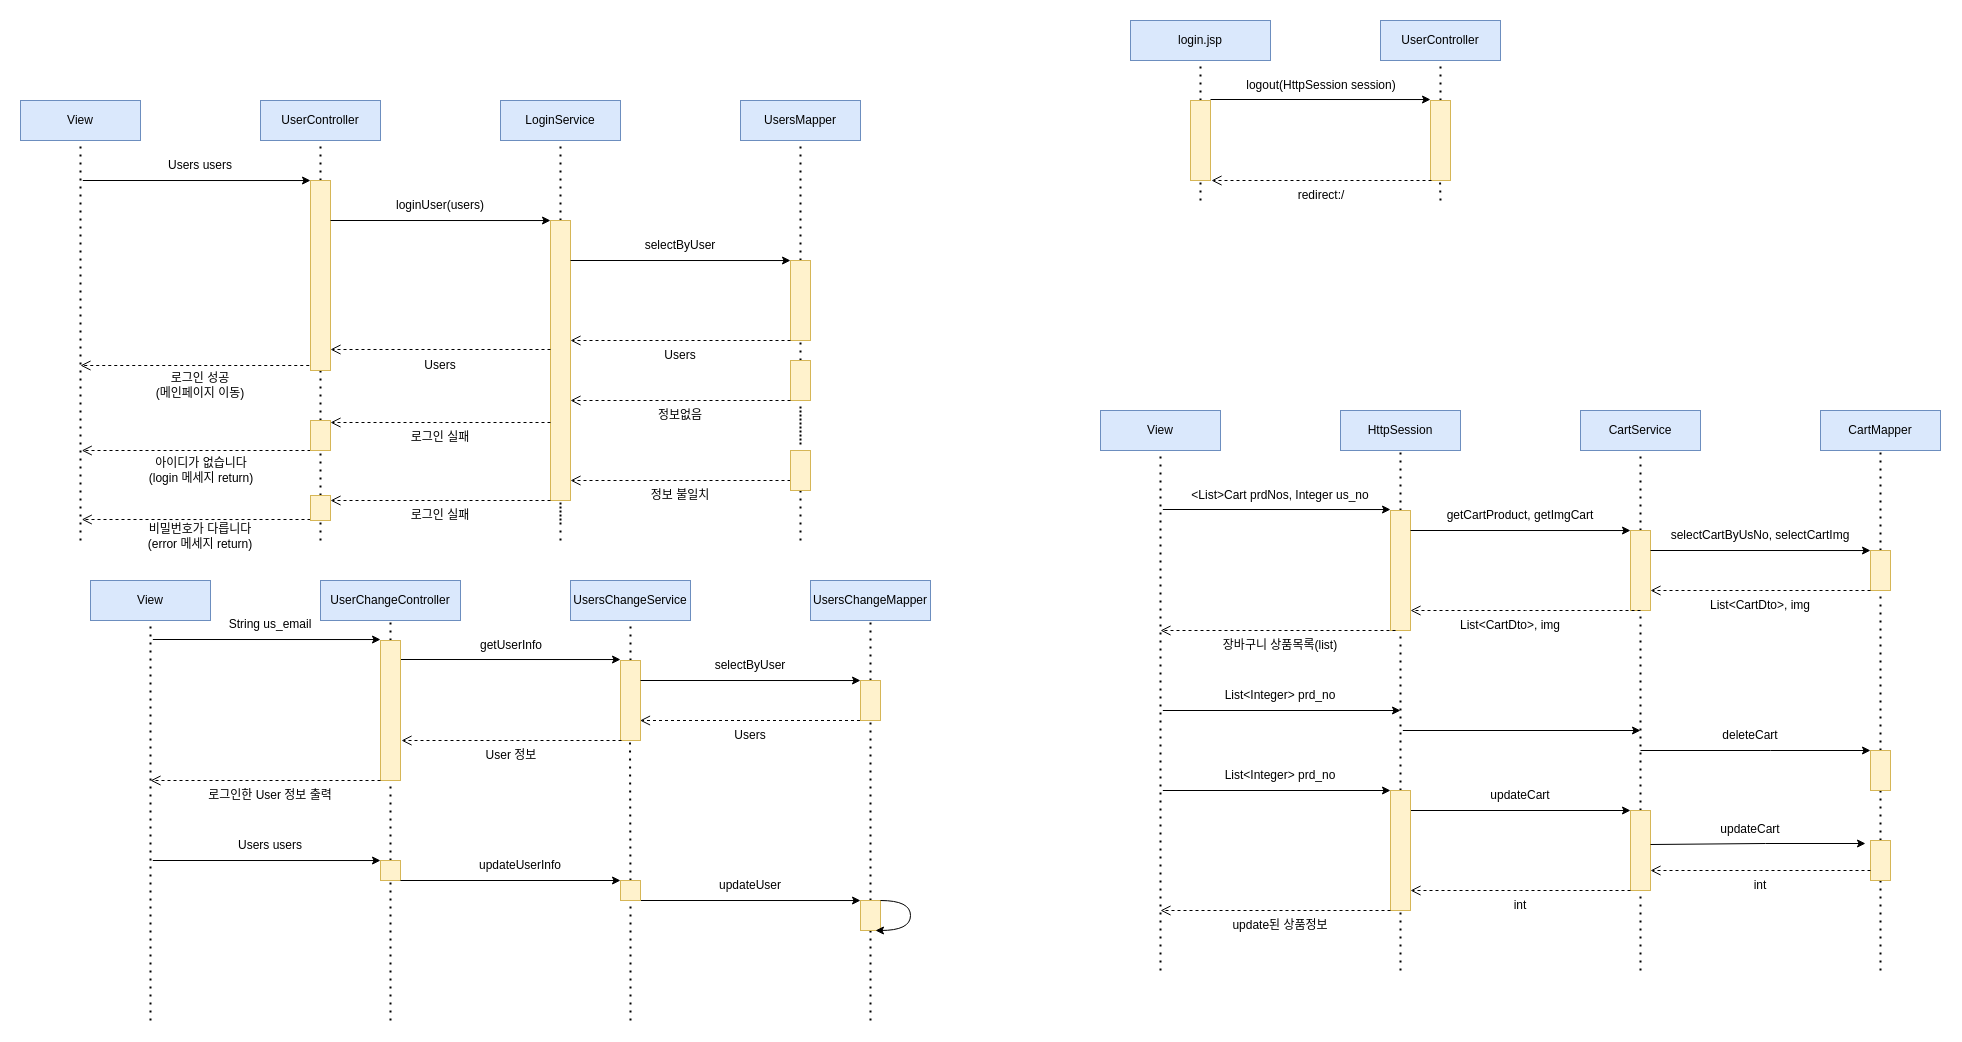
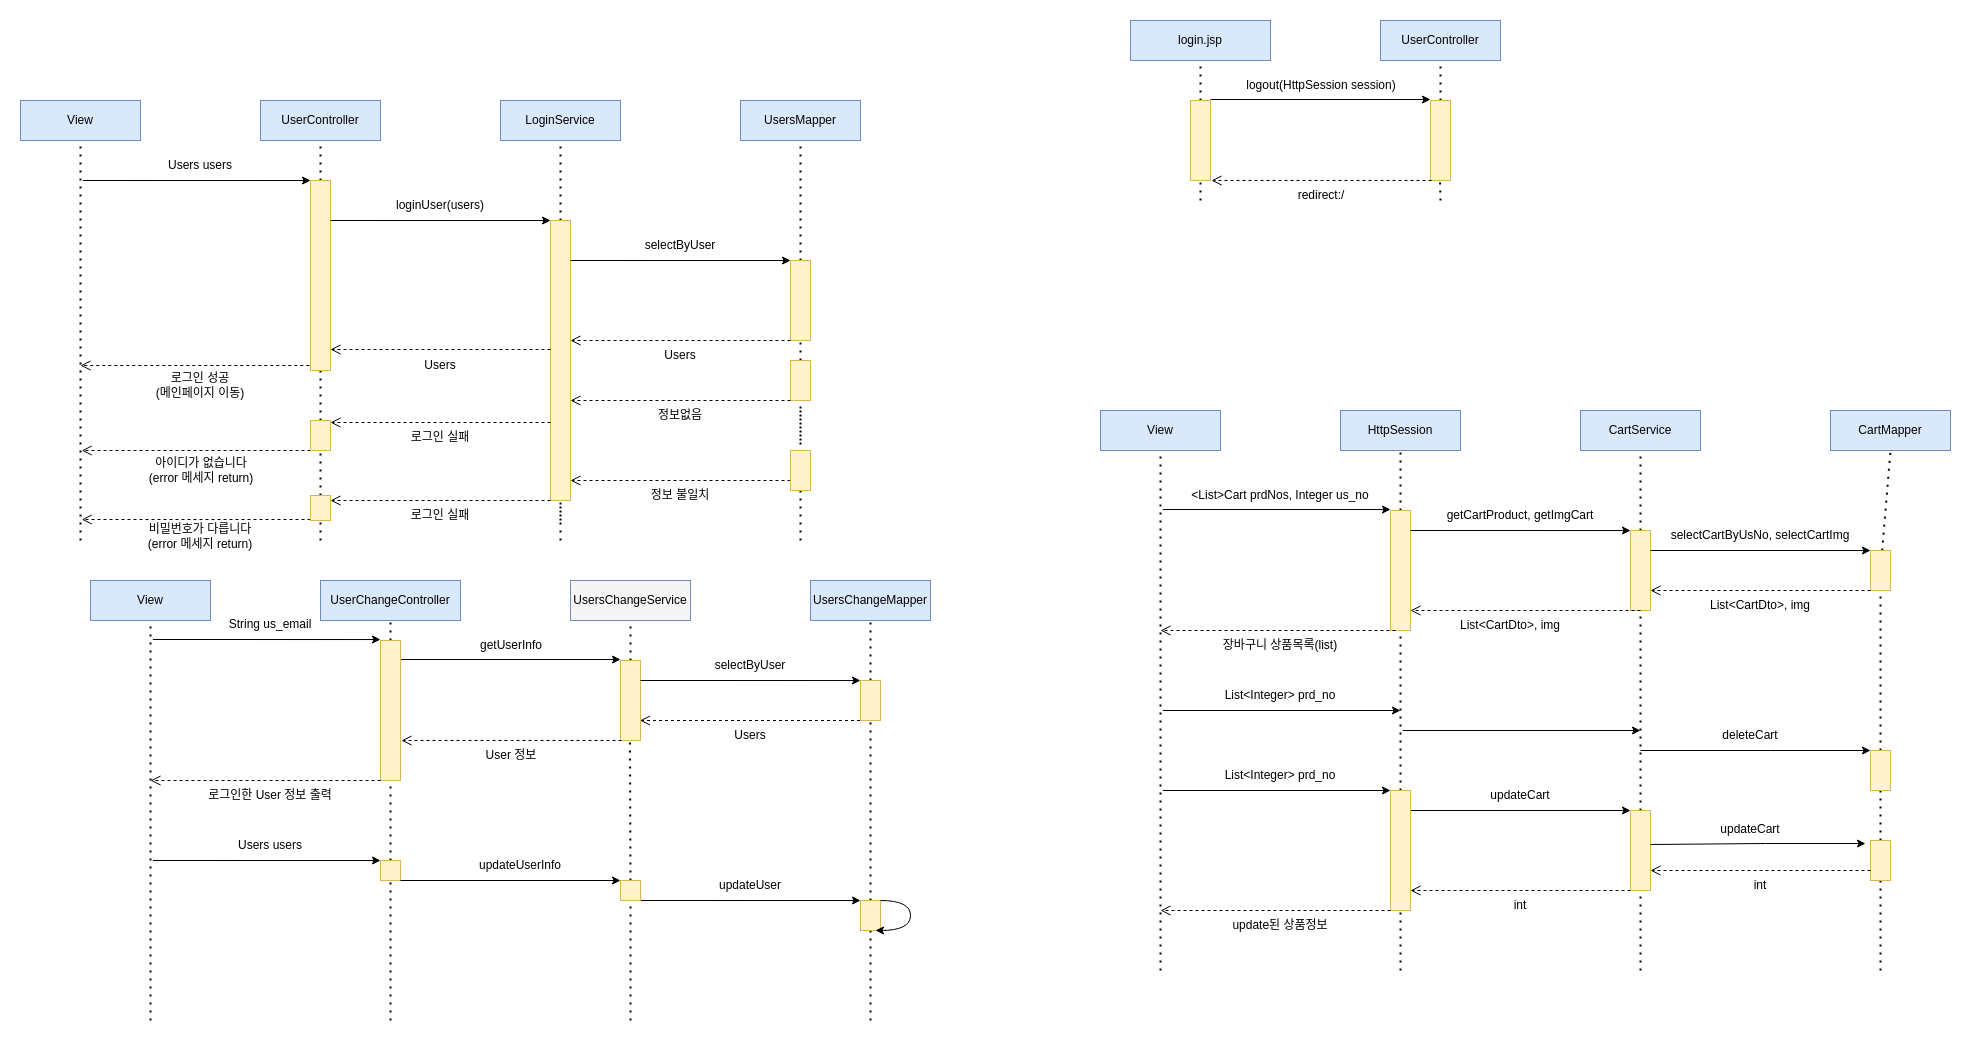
(1881, 431) -> (1891, 431)
(202, 471) -> (202, 471)
(631, 601) -> (631, 601)
